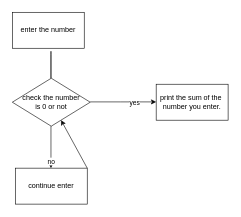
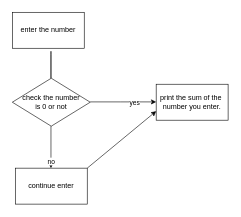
(74, 144) -> (121, 141)
